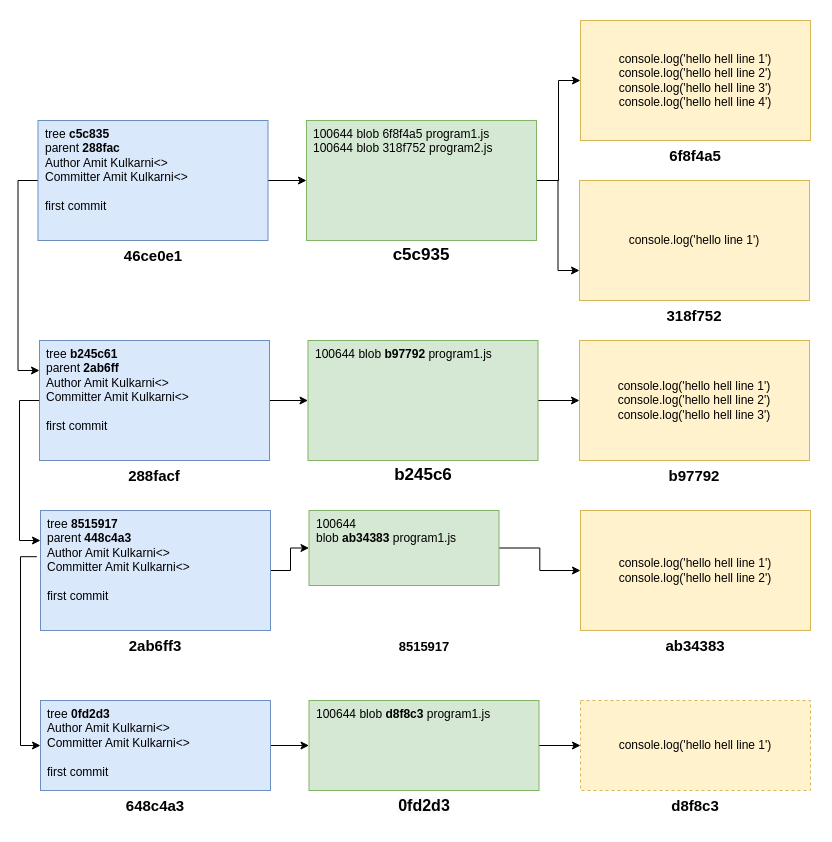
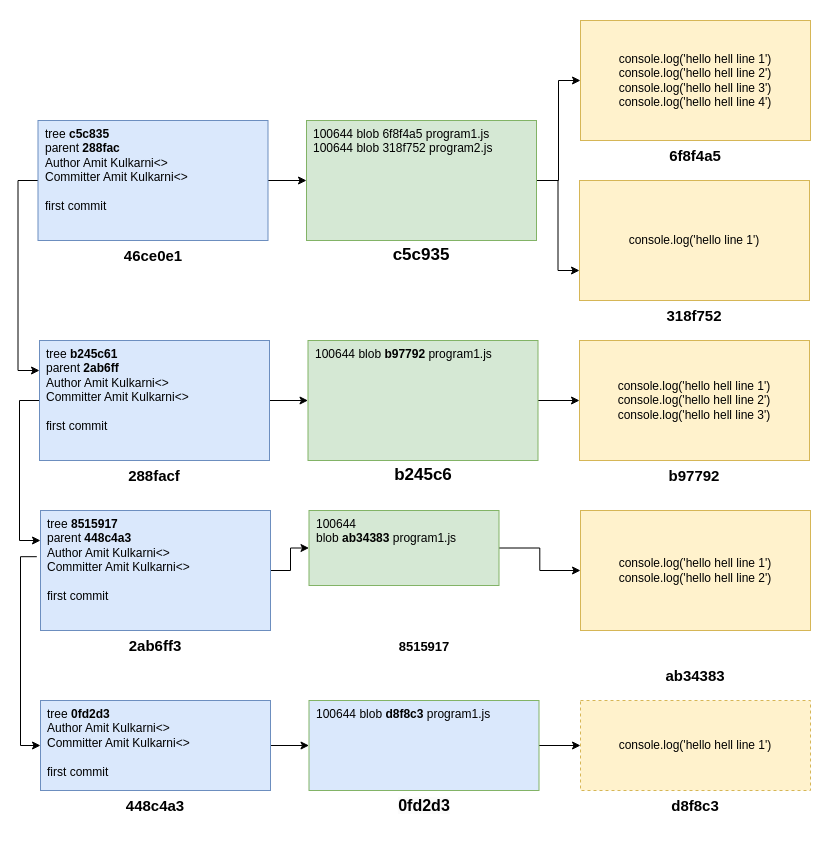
(696, 646) -> (696, 676)
(424, 746) -> (424, 746)
(156, 806) -> (156, 806)
